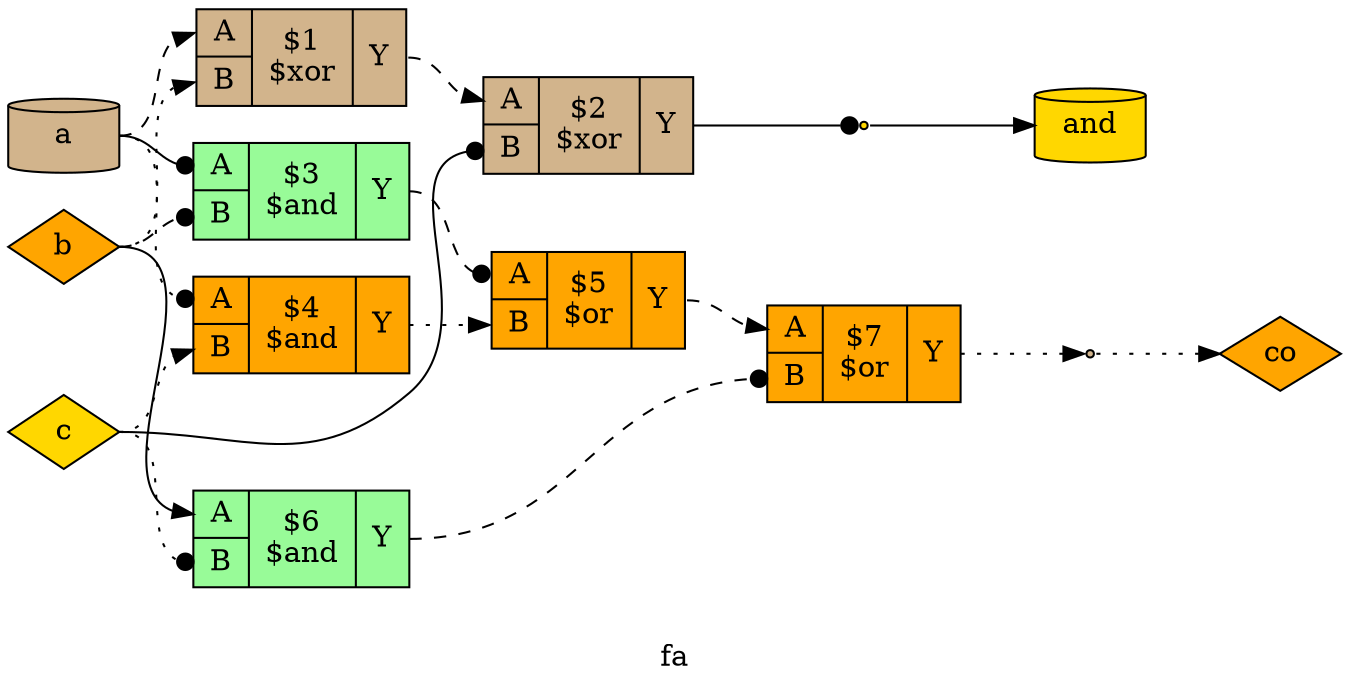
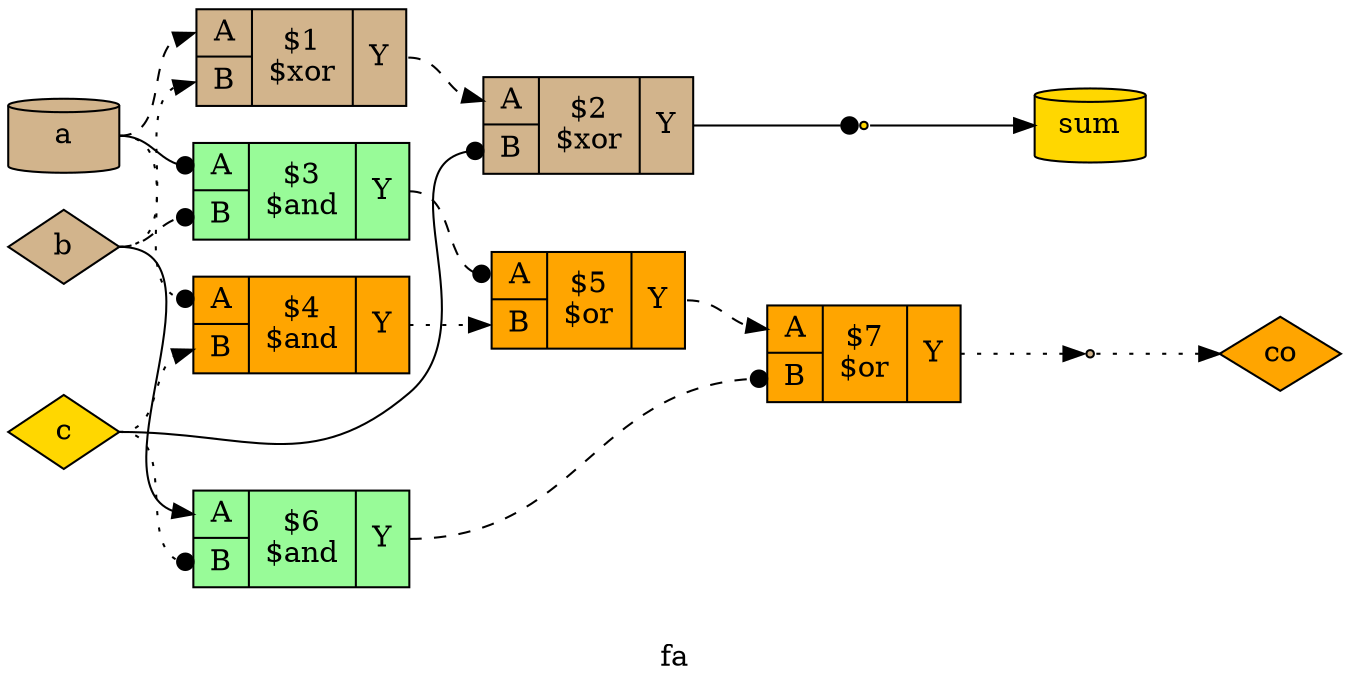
(1090, 125) -> (1090, 125)
(64, 247) -> (64, 247)
